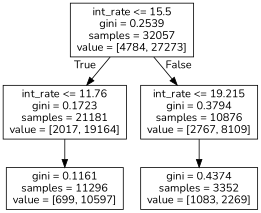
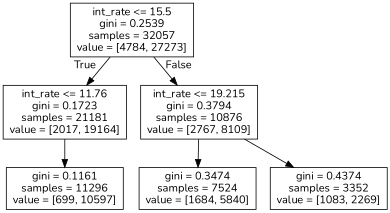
none -> (198, 188)
